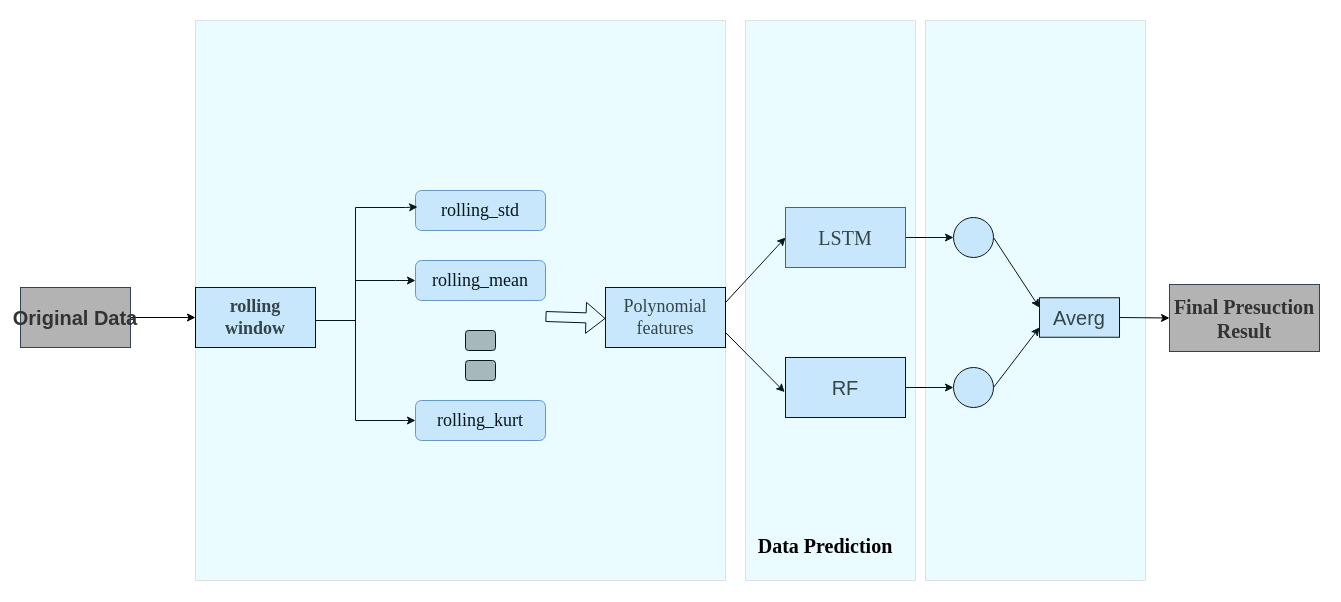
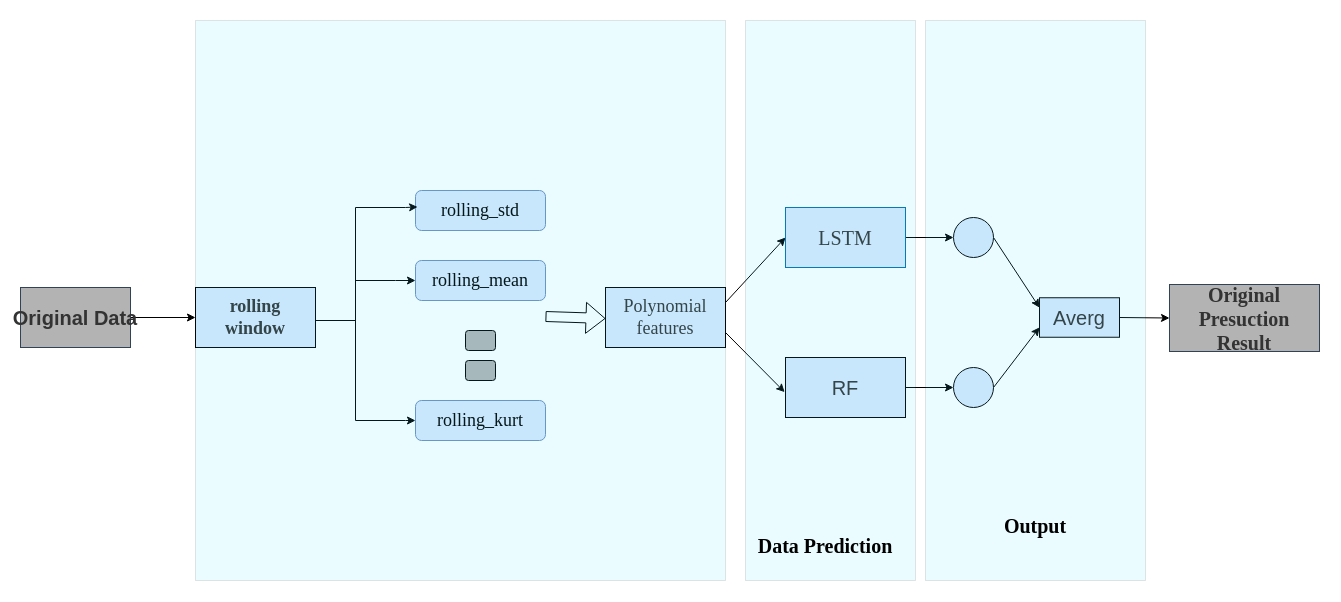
(1245, 319) -> (1245, 319)
none -> (1036, 526)
